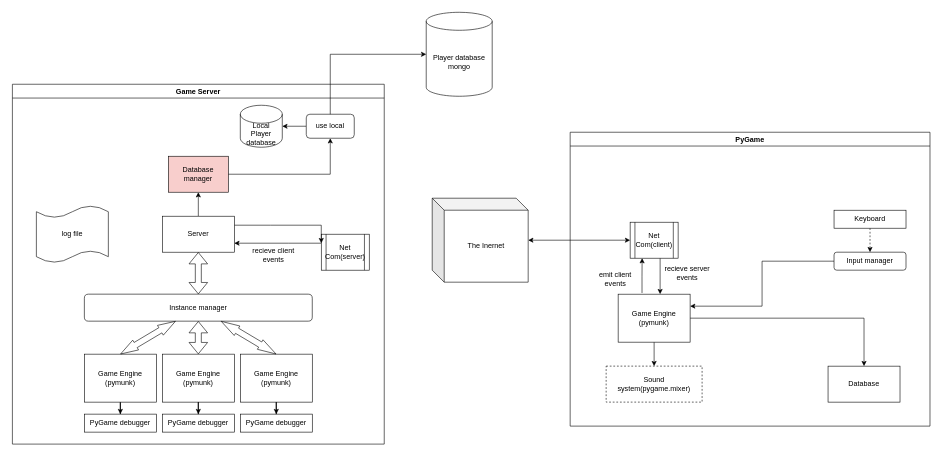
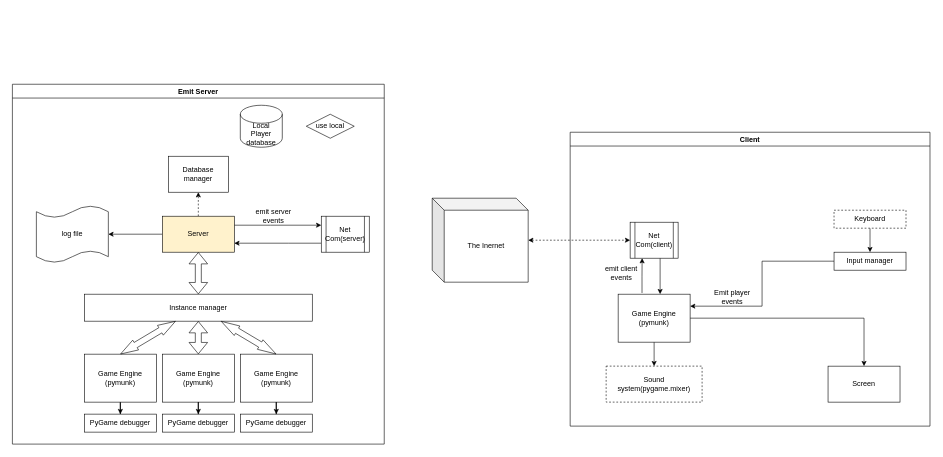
(330, 54) -> none
(459, 54) -> none
(198, 92) -> (198, 92)
(305, 126) -> none
(330, 126) -> (330, 126)
(750, 140) -> (750, 140)
(330, 143) -> none
(198, 174) -> (198, 174)
(198, 206) -> (198, 206)
none -> (273, 216)
(870, 219) -> (870, 219)
none -> (113, 234)
(198, 234) -> (198, 234)
(870, 237) -> (870, 237)
(579, 240) -> (579, 240)
(345, 252) -> (345, 234)
(273, 255) -> none
(870, 261) -> (870, 261)
(687, 273) -> none
(615, 279) -> (621, 273)
none -> (732, 297)
(198, 308) -> (198, 308)
(864, 384) -> (864, 384)
